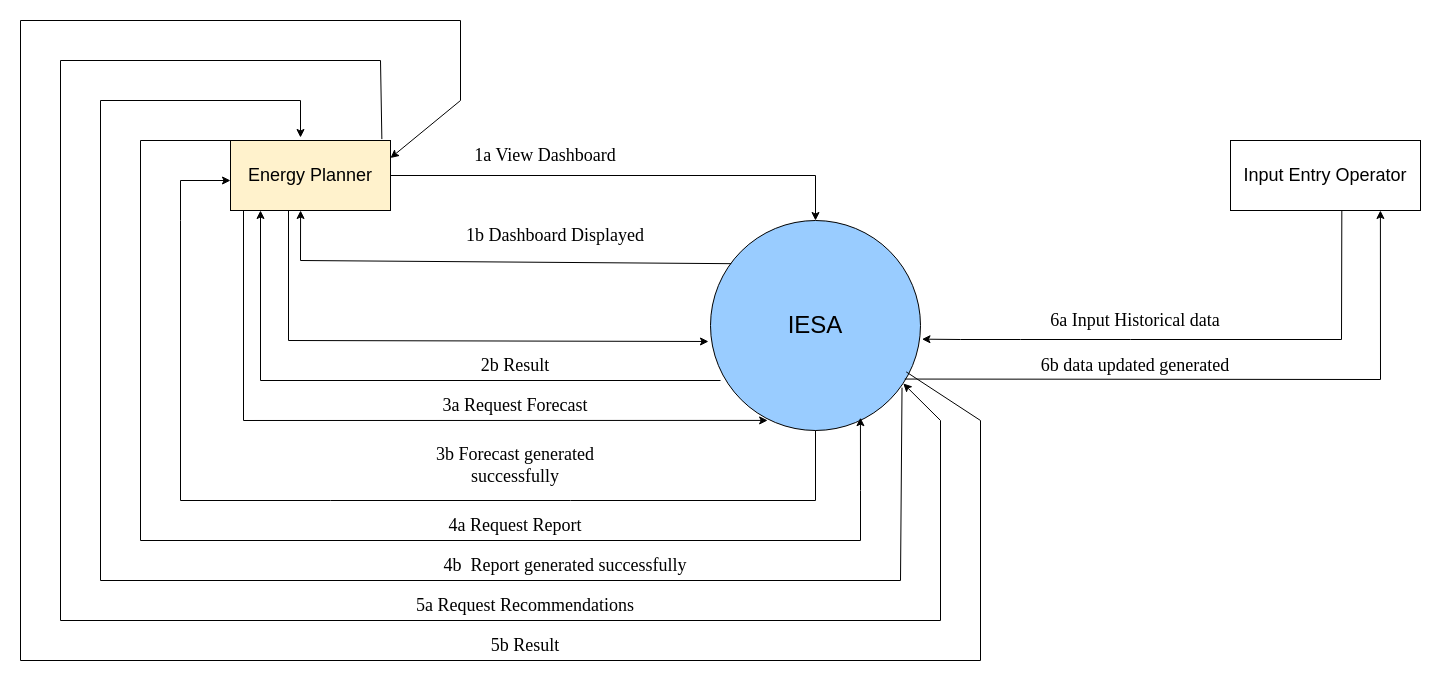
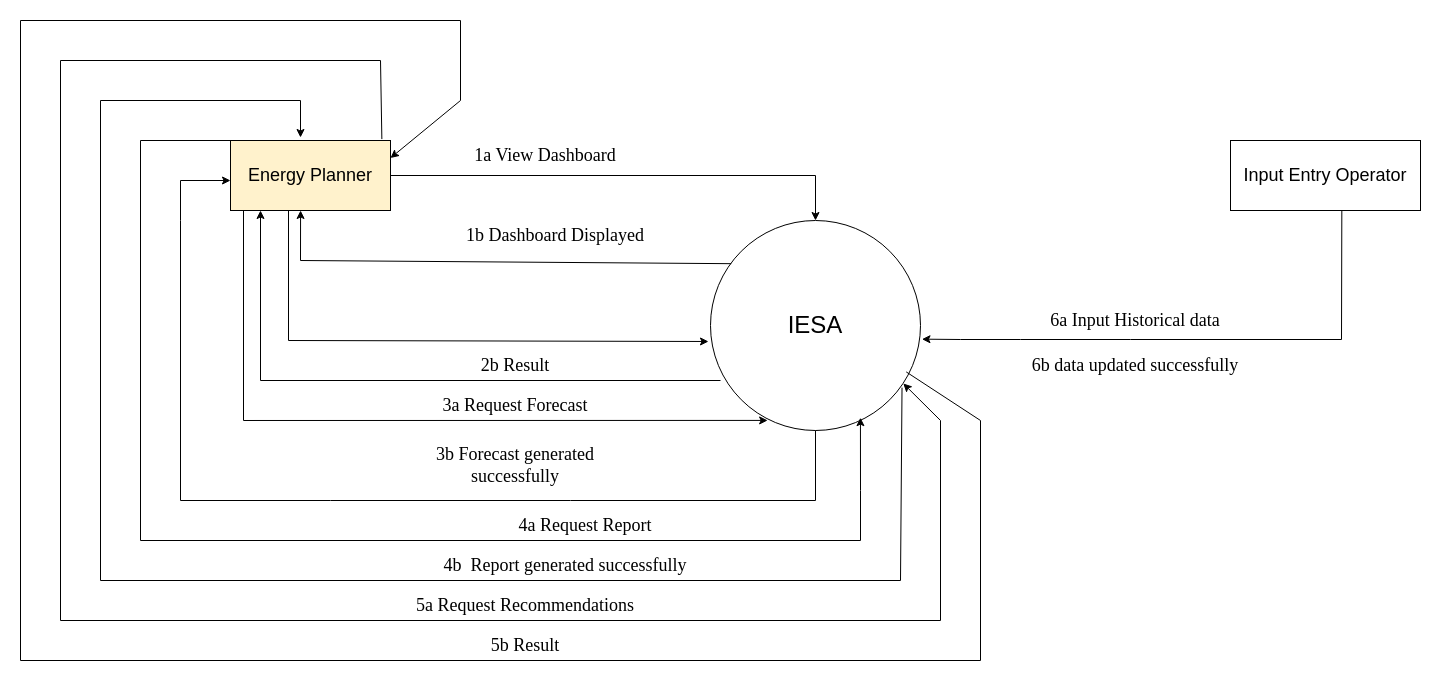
(816, 326) -> (816, 326)
(1136, 366) -> (1136, 366)
(1223, 379) -> none
(516, 526) -> (586, 526)
